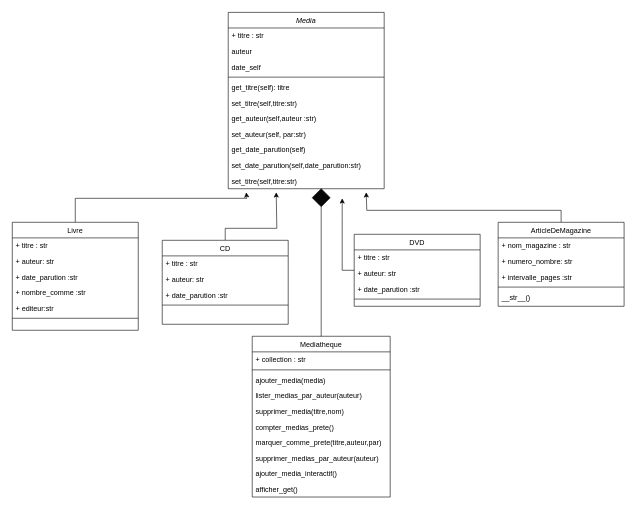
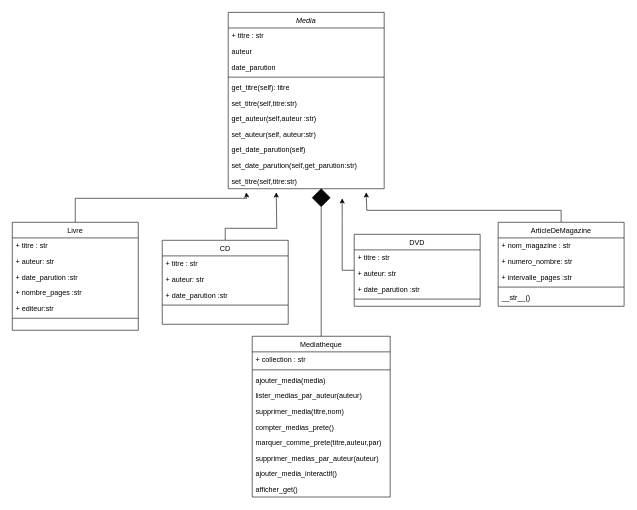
(249, 67) -> (257, 67)
(278, 134) -> (284, 134)
(310, 166) -> (308, 166)
(51, 293) -> (51, 293)
